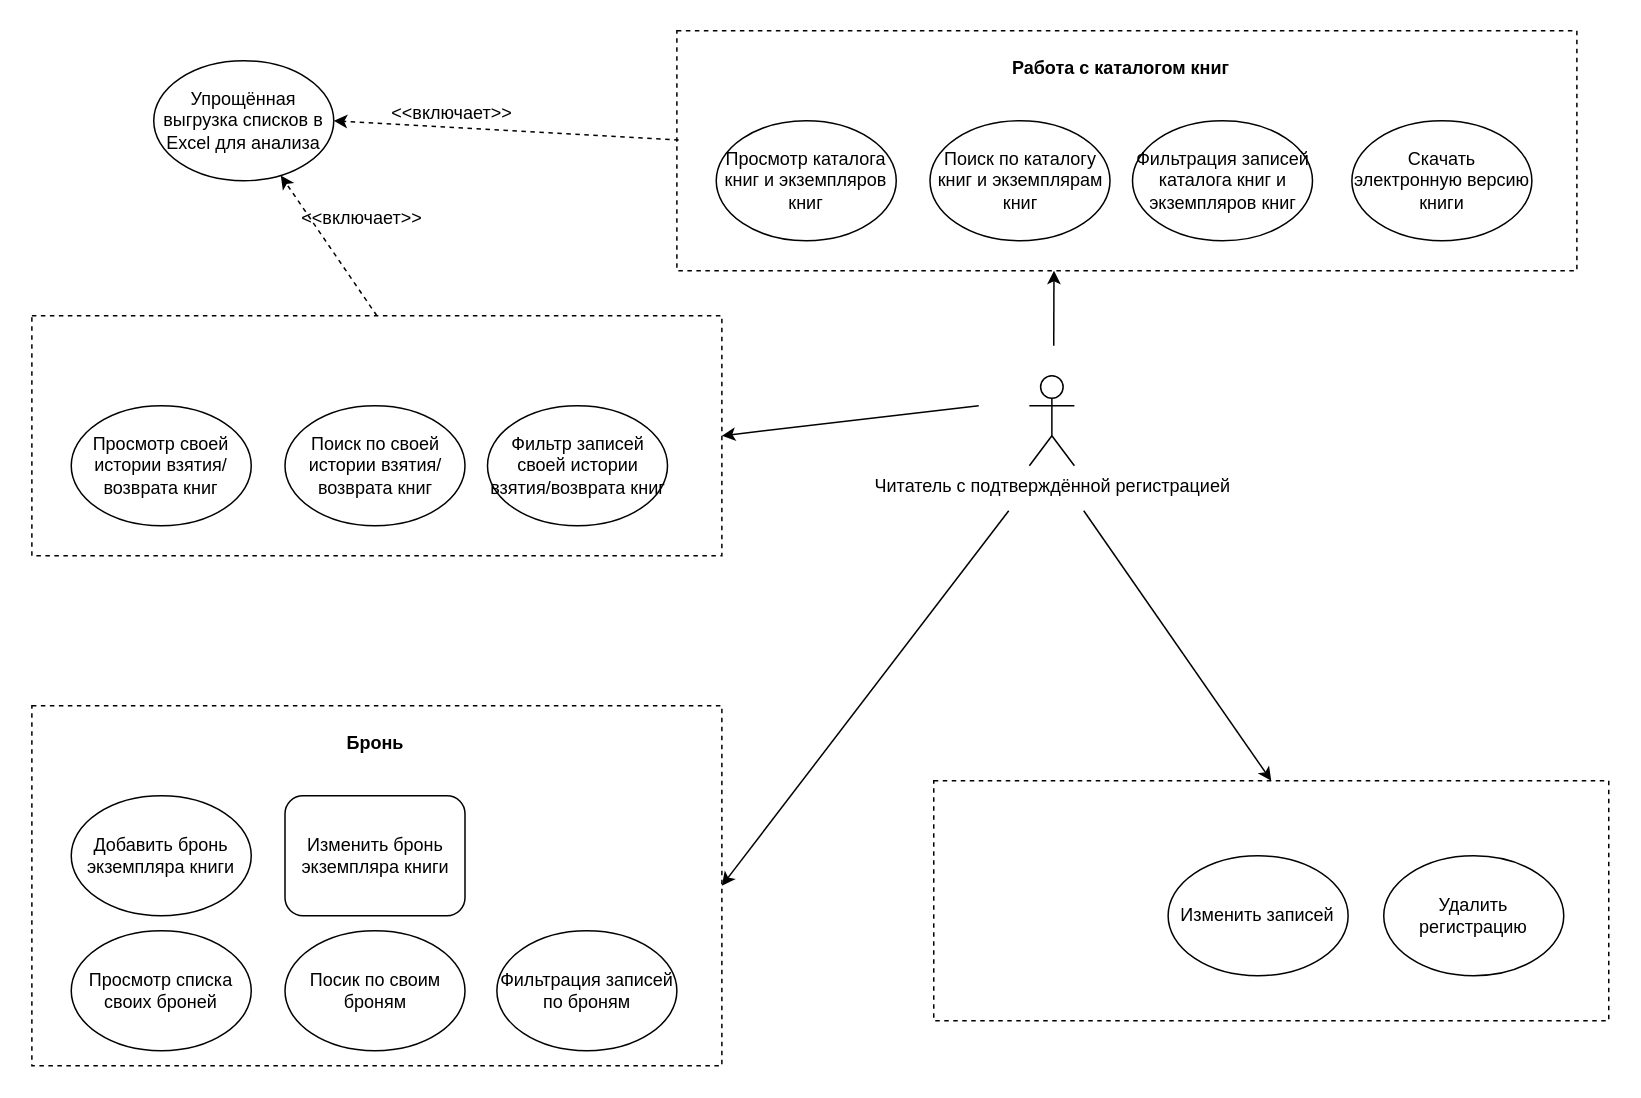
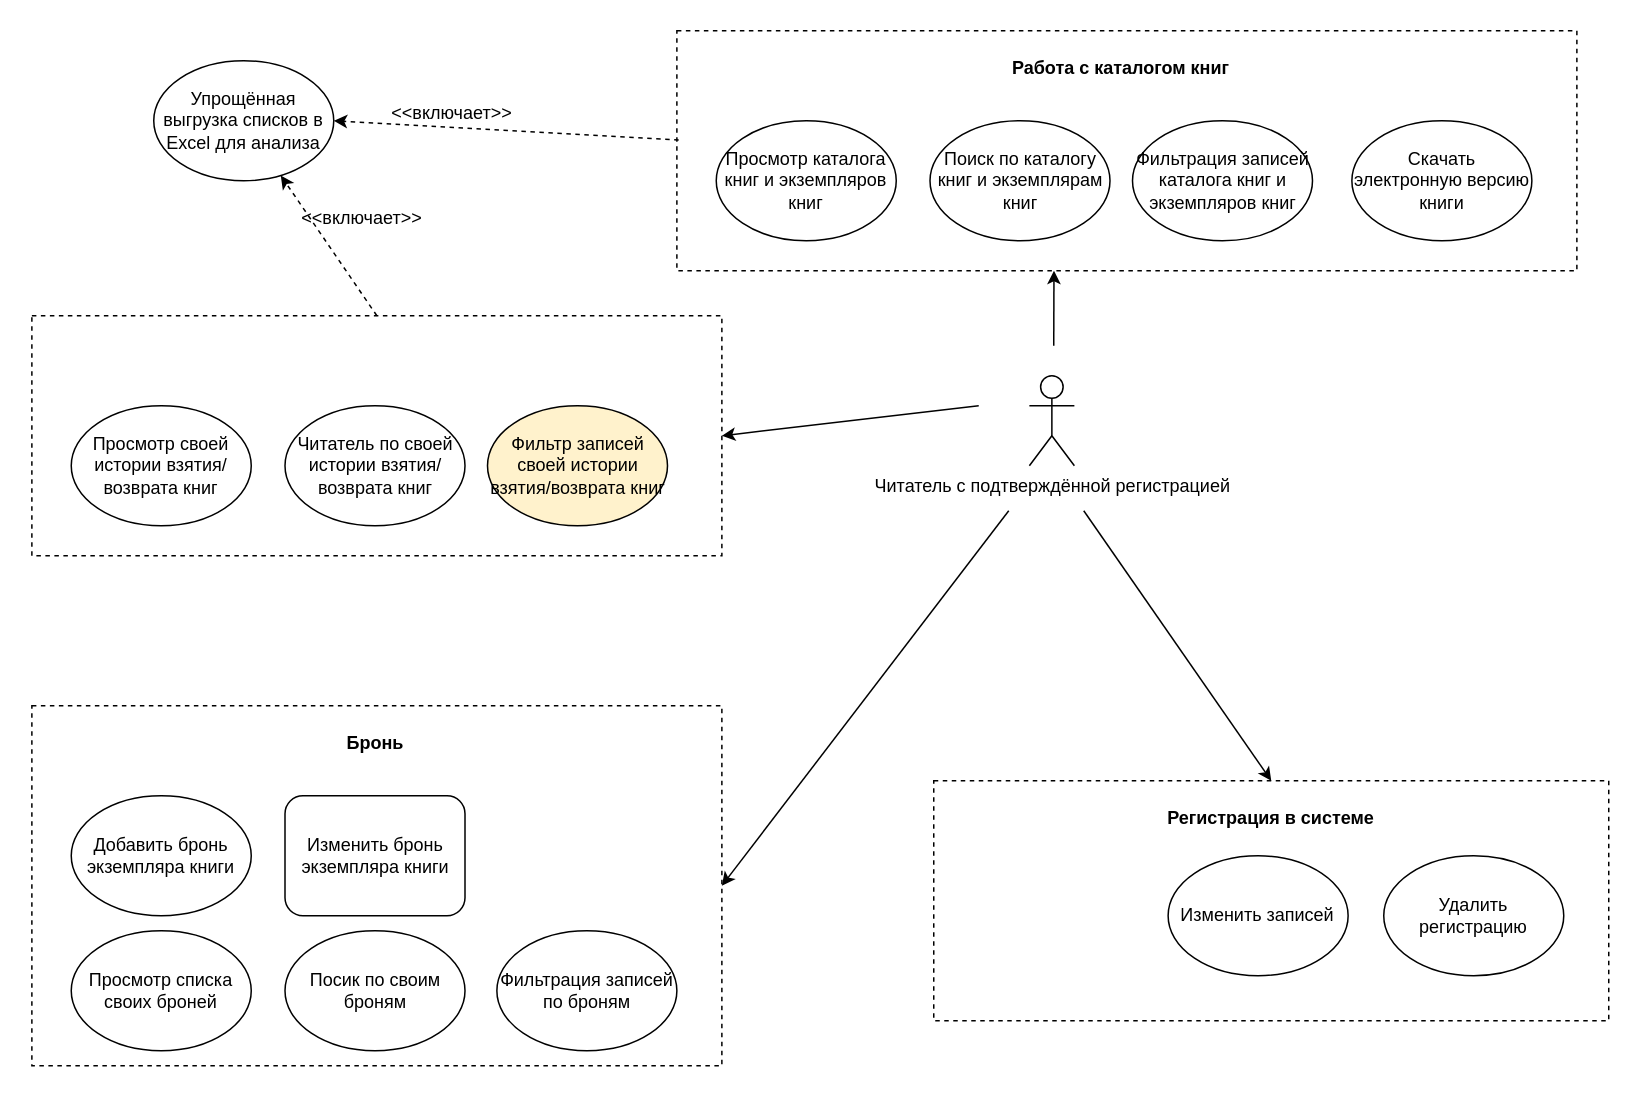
(376, 466) -> (376, 466)
(578, 466) -> (578, 466)
none -> (1271, 818)
